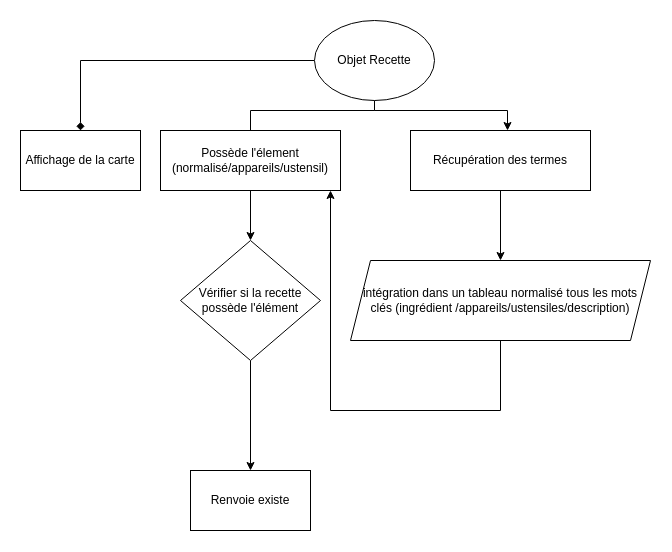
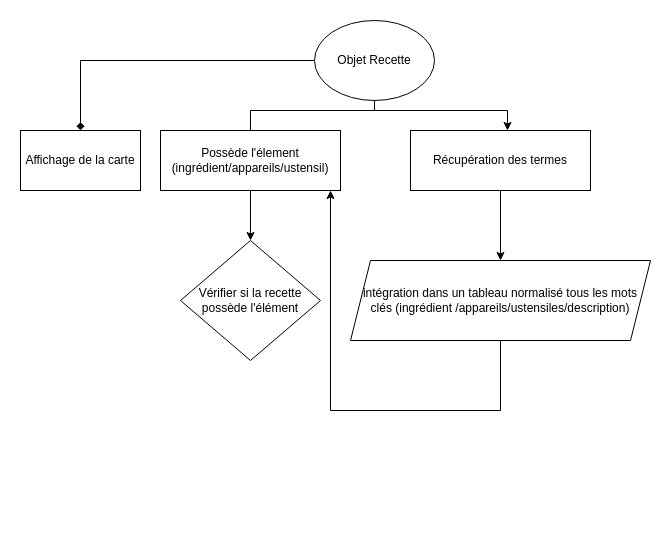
(251, 161) -> (251, 161)
(251, 412) -> none
(251, 501) -> none
